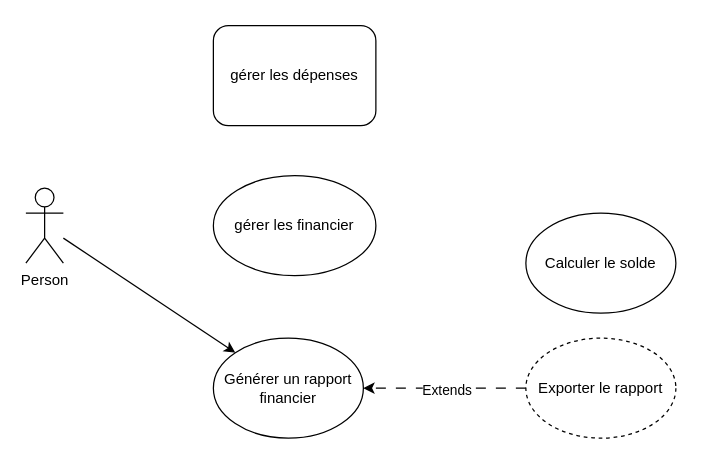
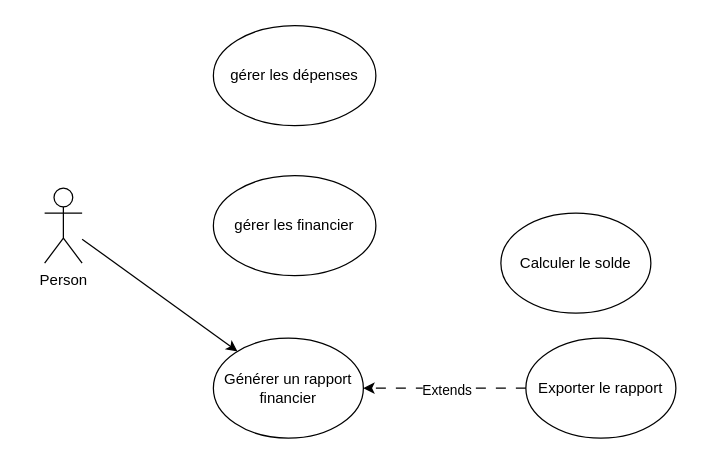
(294, 76) -> (294, 76)
(44, 226) -> (63, 226)
(601, 263) -> (576, 263)
(601, 388) -> (601, 388)
